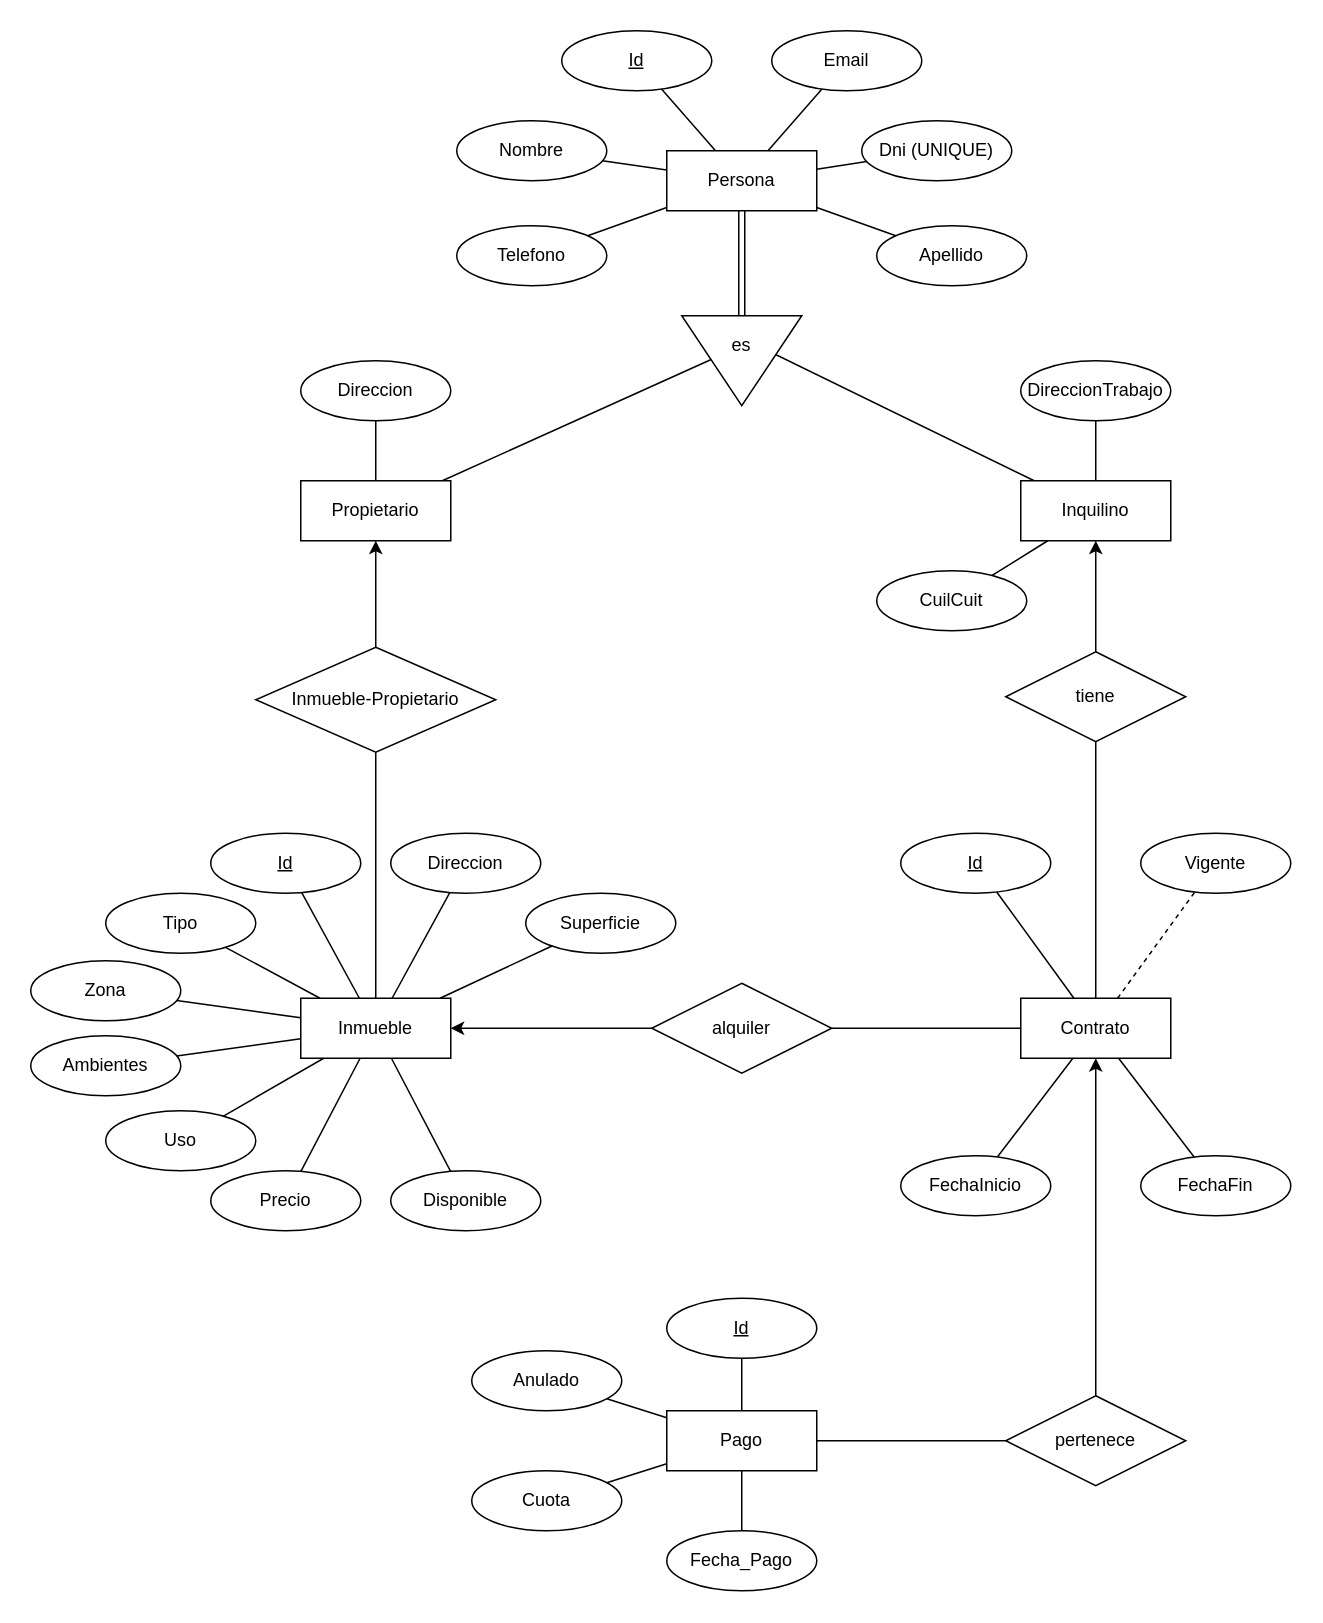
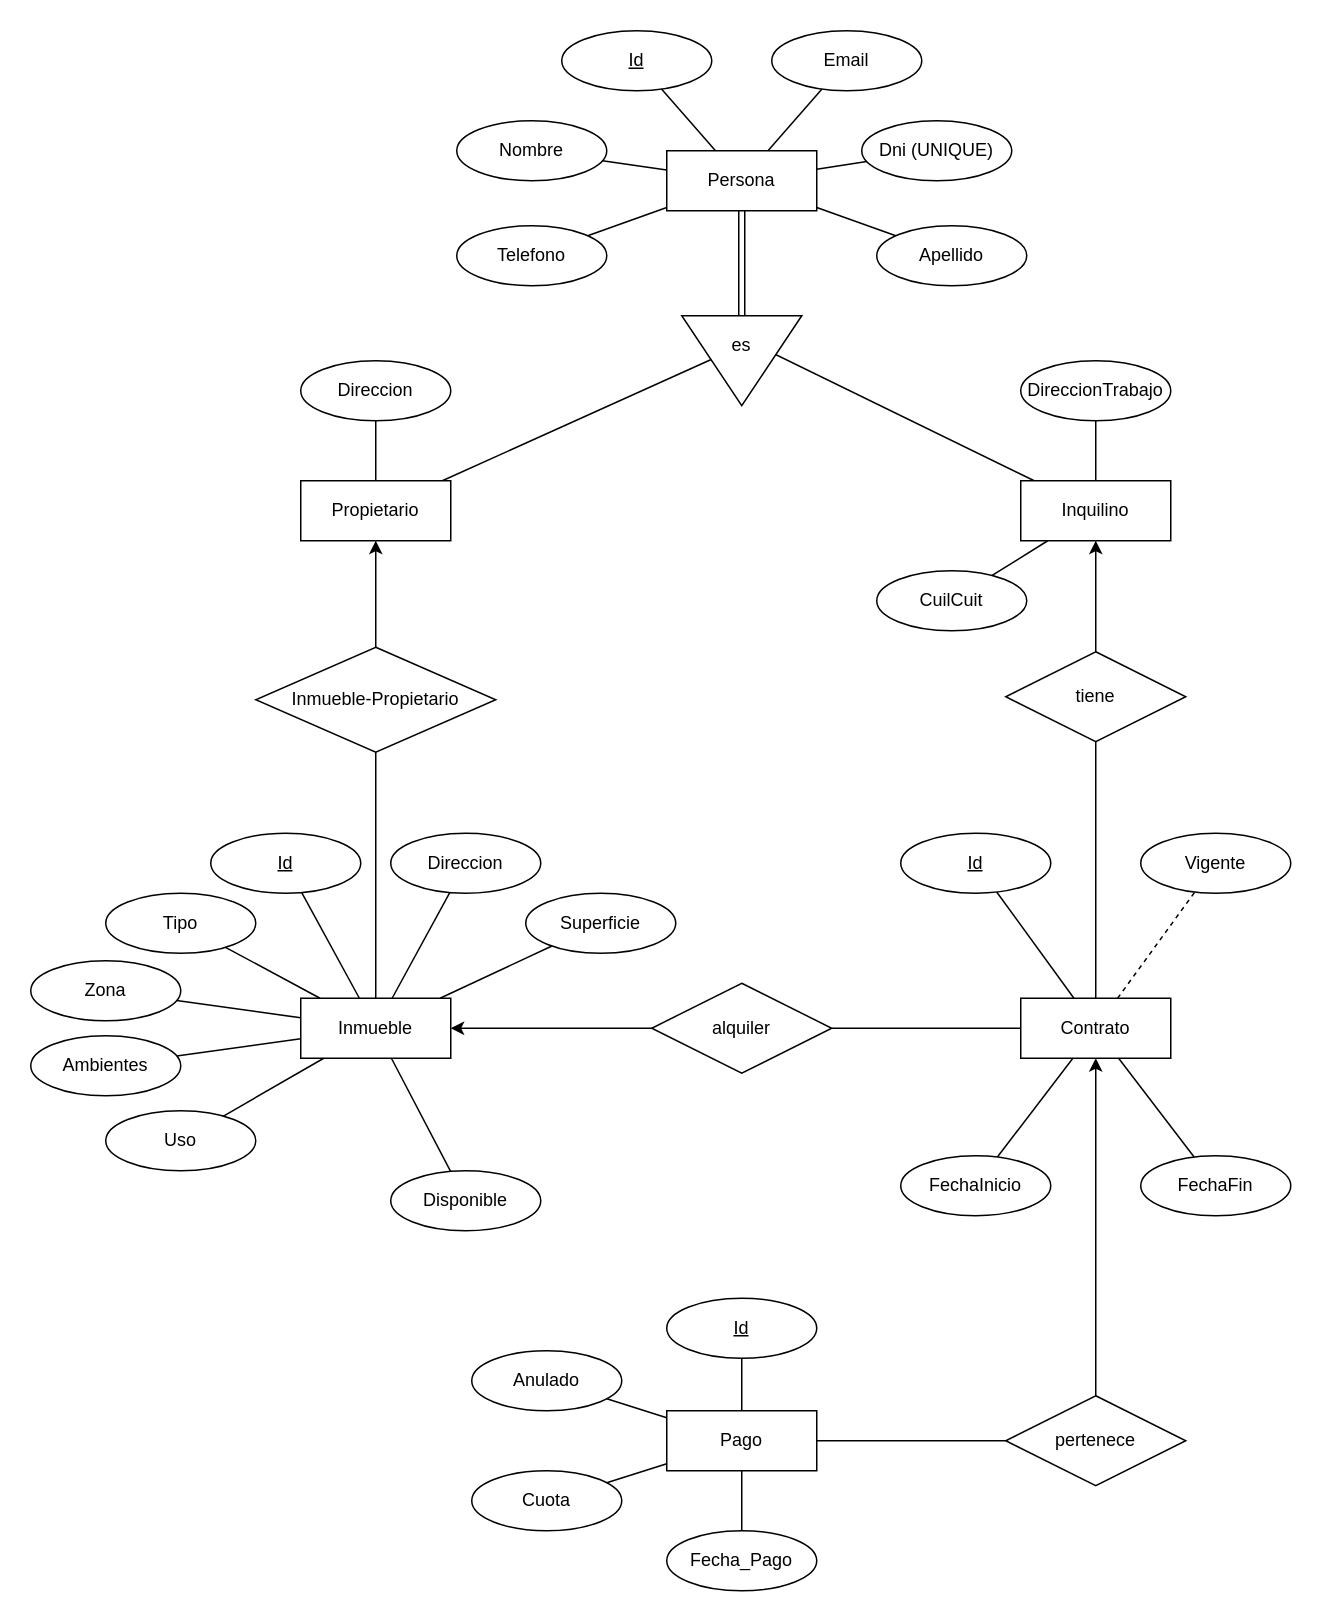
(330, 1115) -> none
(286, 1201) -> none
